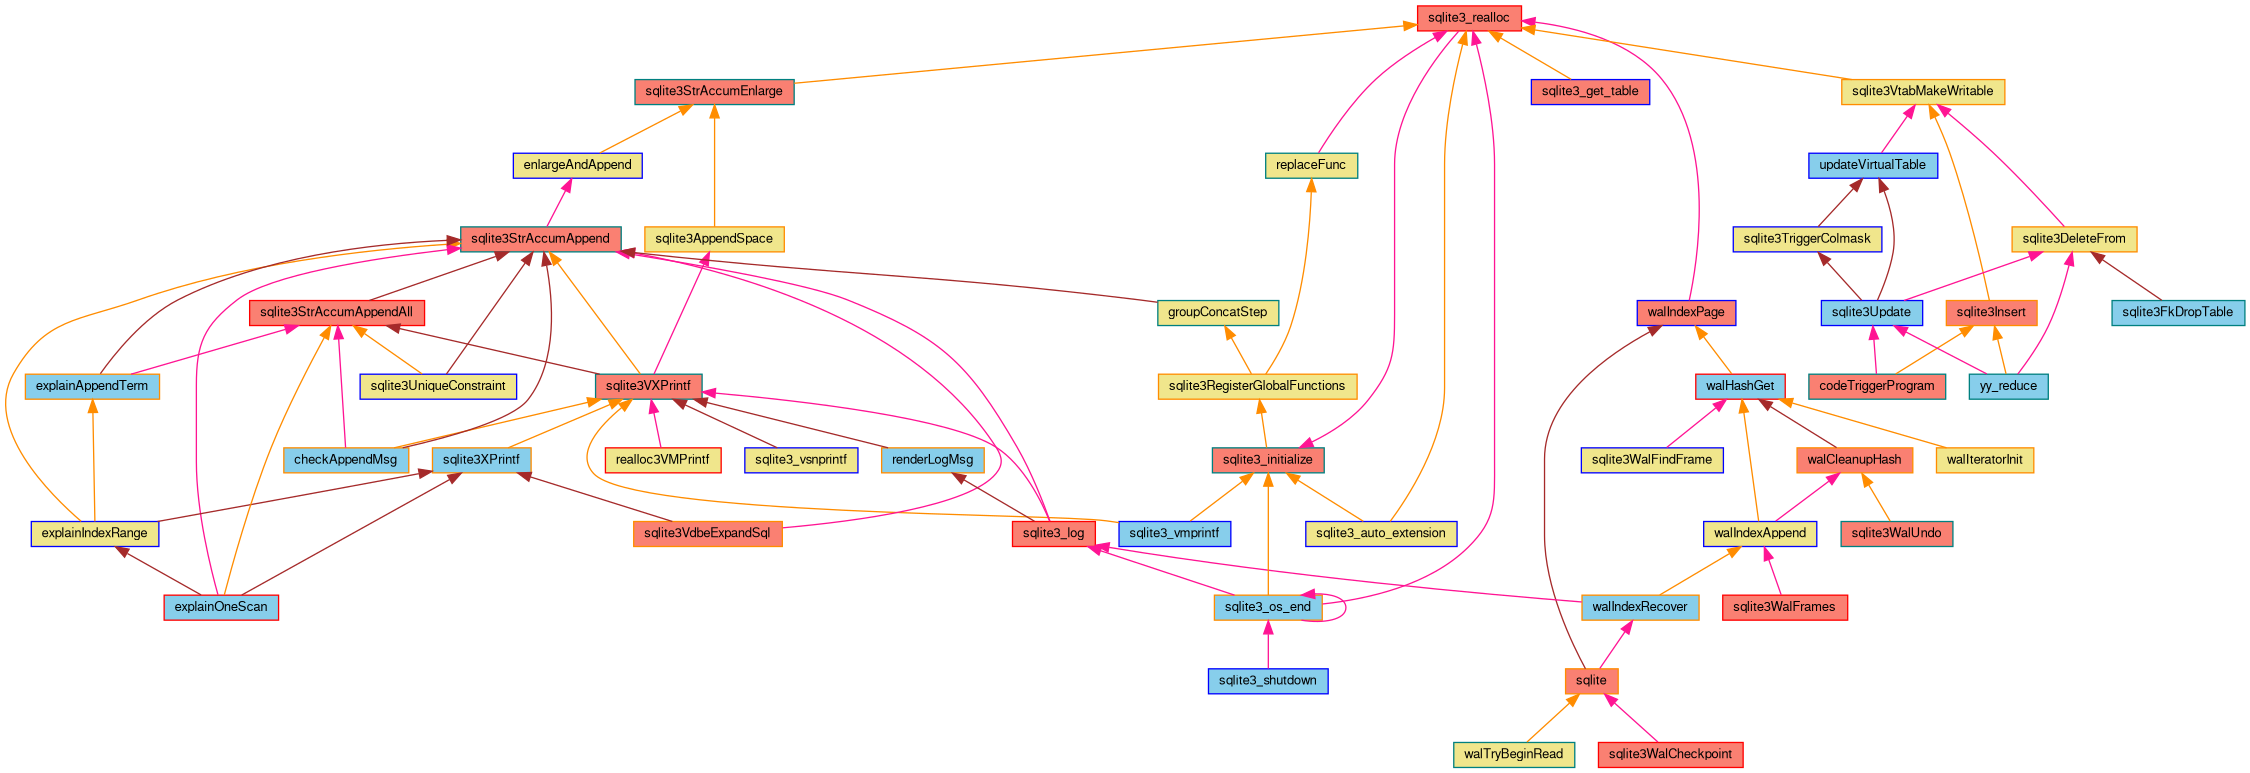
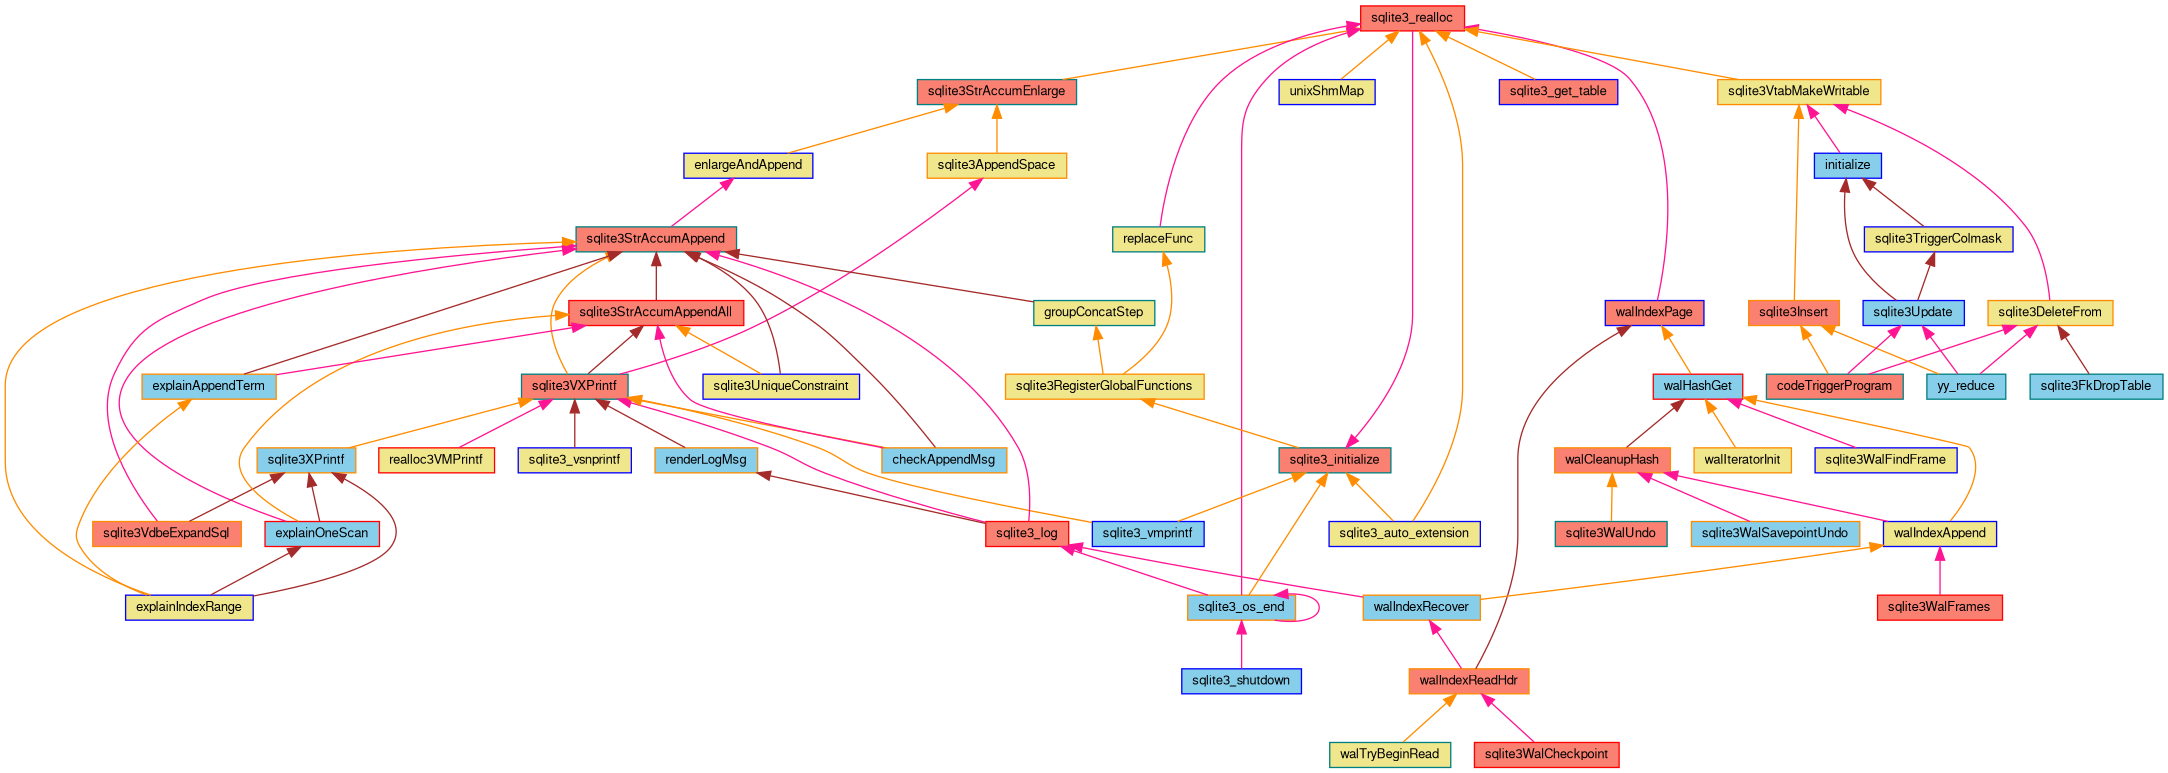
none -> (1327, 92)
(1873, 166) -> (1848, 166)
(1967, 278) -> (1930, 354)
none -> (1776, 534)
(164, 574) -> (250, 574)
(1592, 681) -> (1469, 681)
